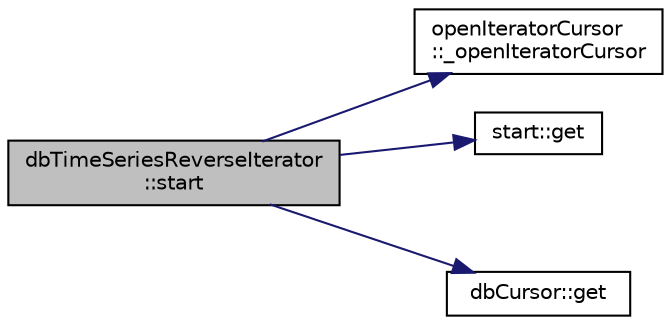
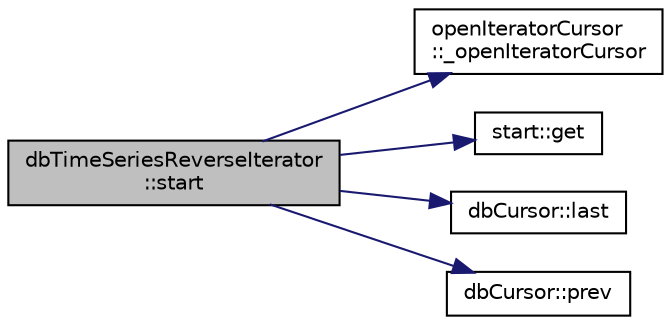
none -> (539, 213)
(539, 294) -> (539, 294)
